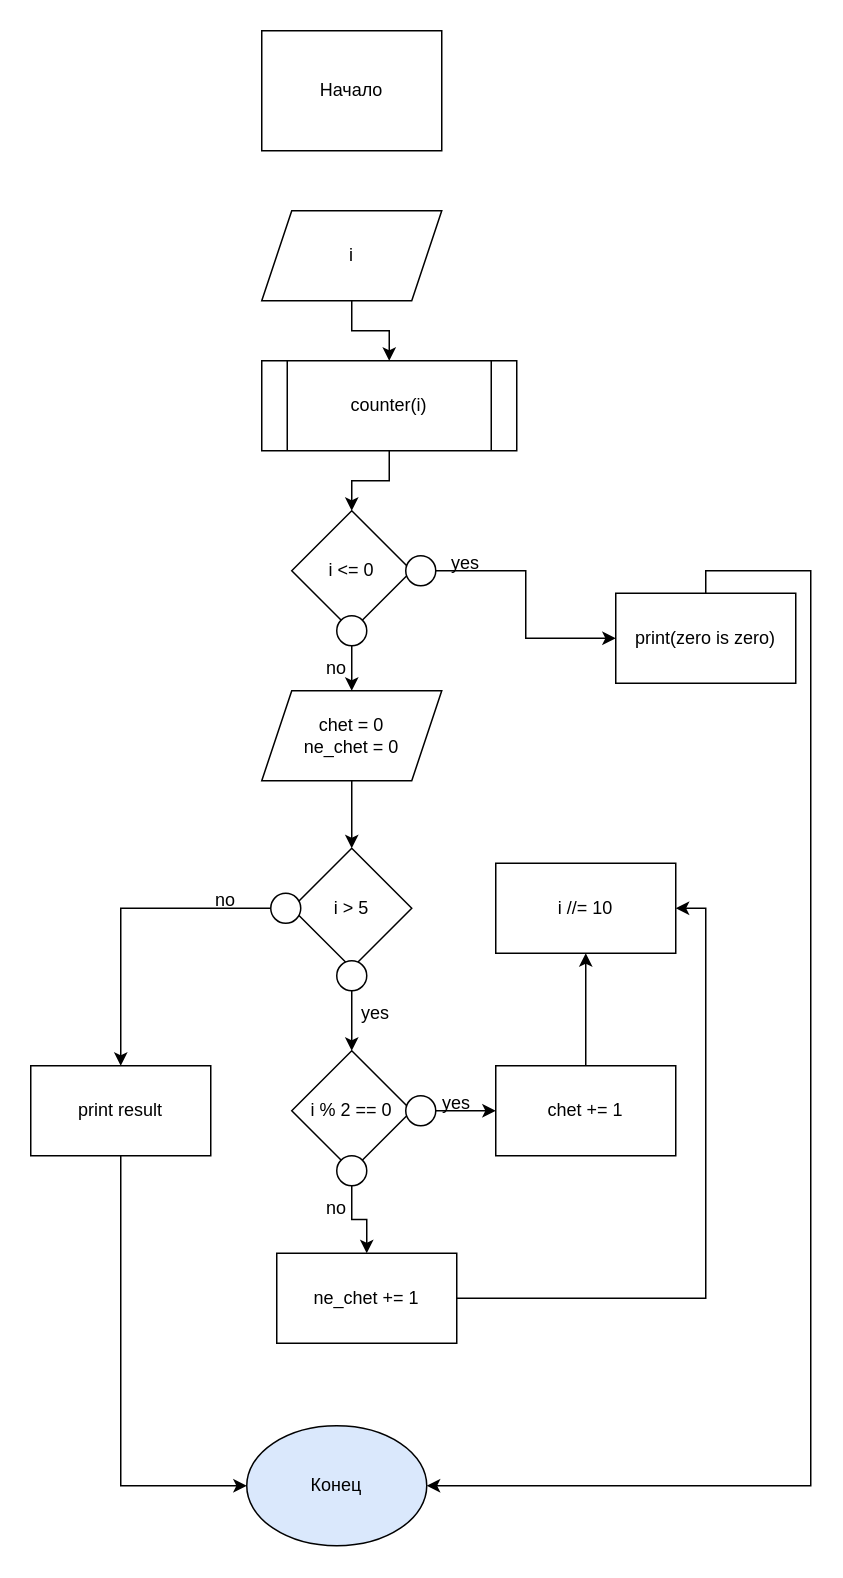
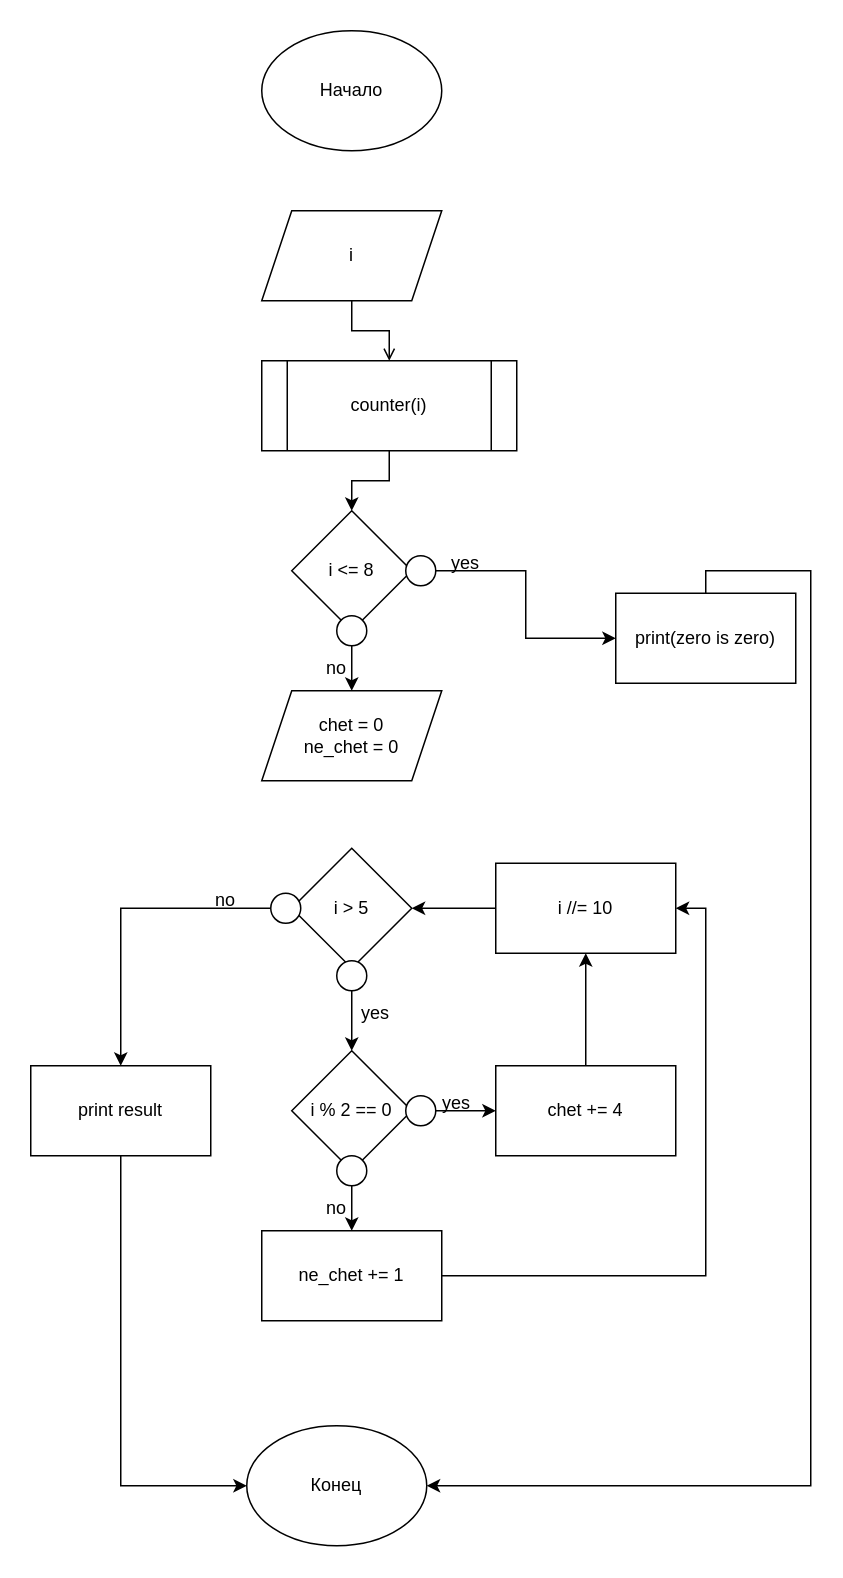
(352, 91) -> (352, 91)
(389, 349) -> (389, 351)
(352, 571) -> (352, 571)
(352, 809) -> none
none -> (459, 908)
(586, 1111) -> (586, 1111)
(367, 1298) -> (352, 1276)
(337, 1486) -> (337, 1486)
